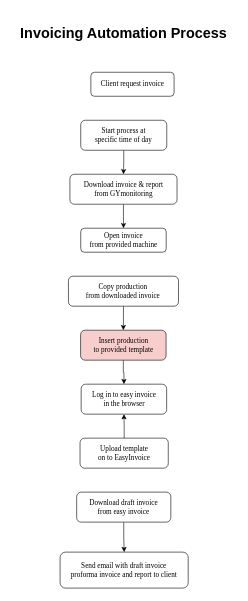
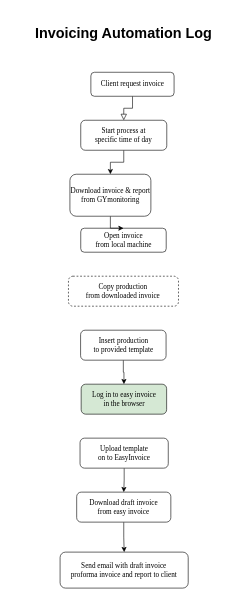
(124, 33) -> (124, 33)
none -> (132, 108)
(123, 189) -> (110, 195)
(124, 240) -> (124, 240)
(123, 291) -> (123, 291)
(123, 316) -> none
(123, 345) -> (123, 345)
(124, 399) -> (124, 399)
(124, 419) -> (124, 486)
